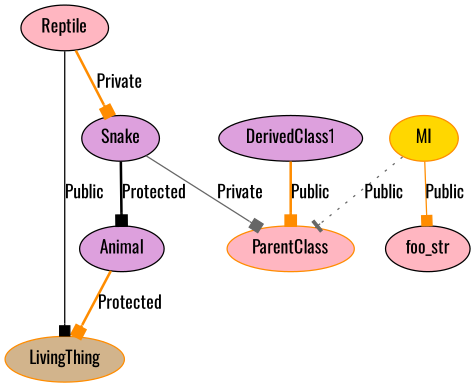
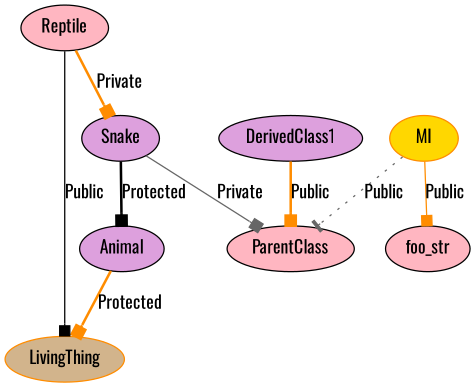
(291, 249) -> (291, 249)
